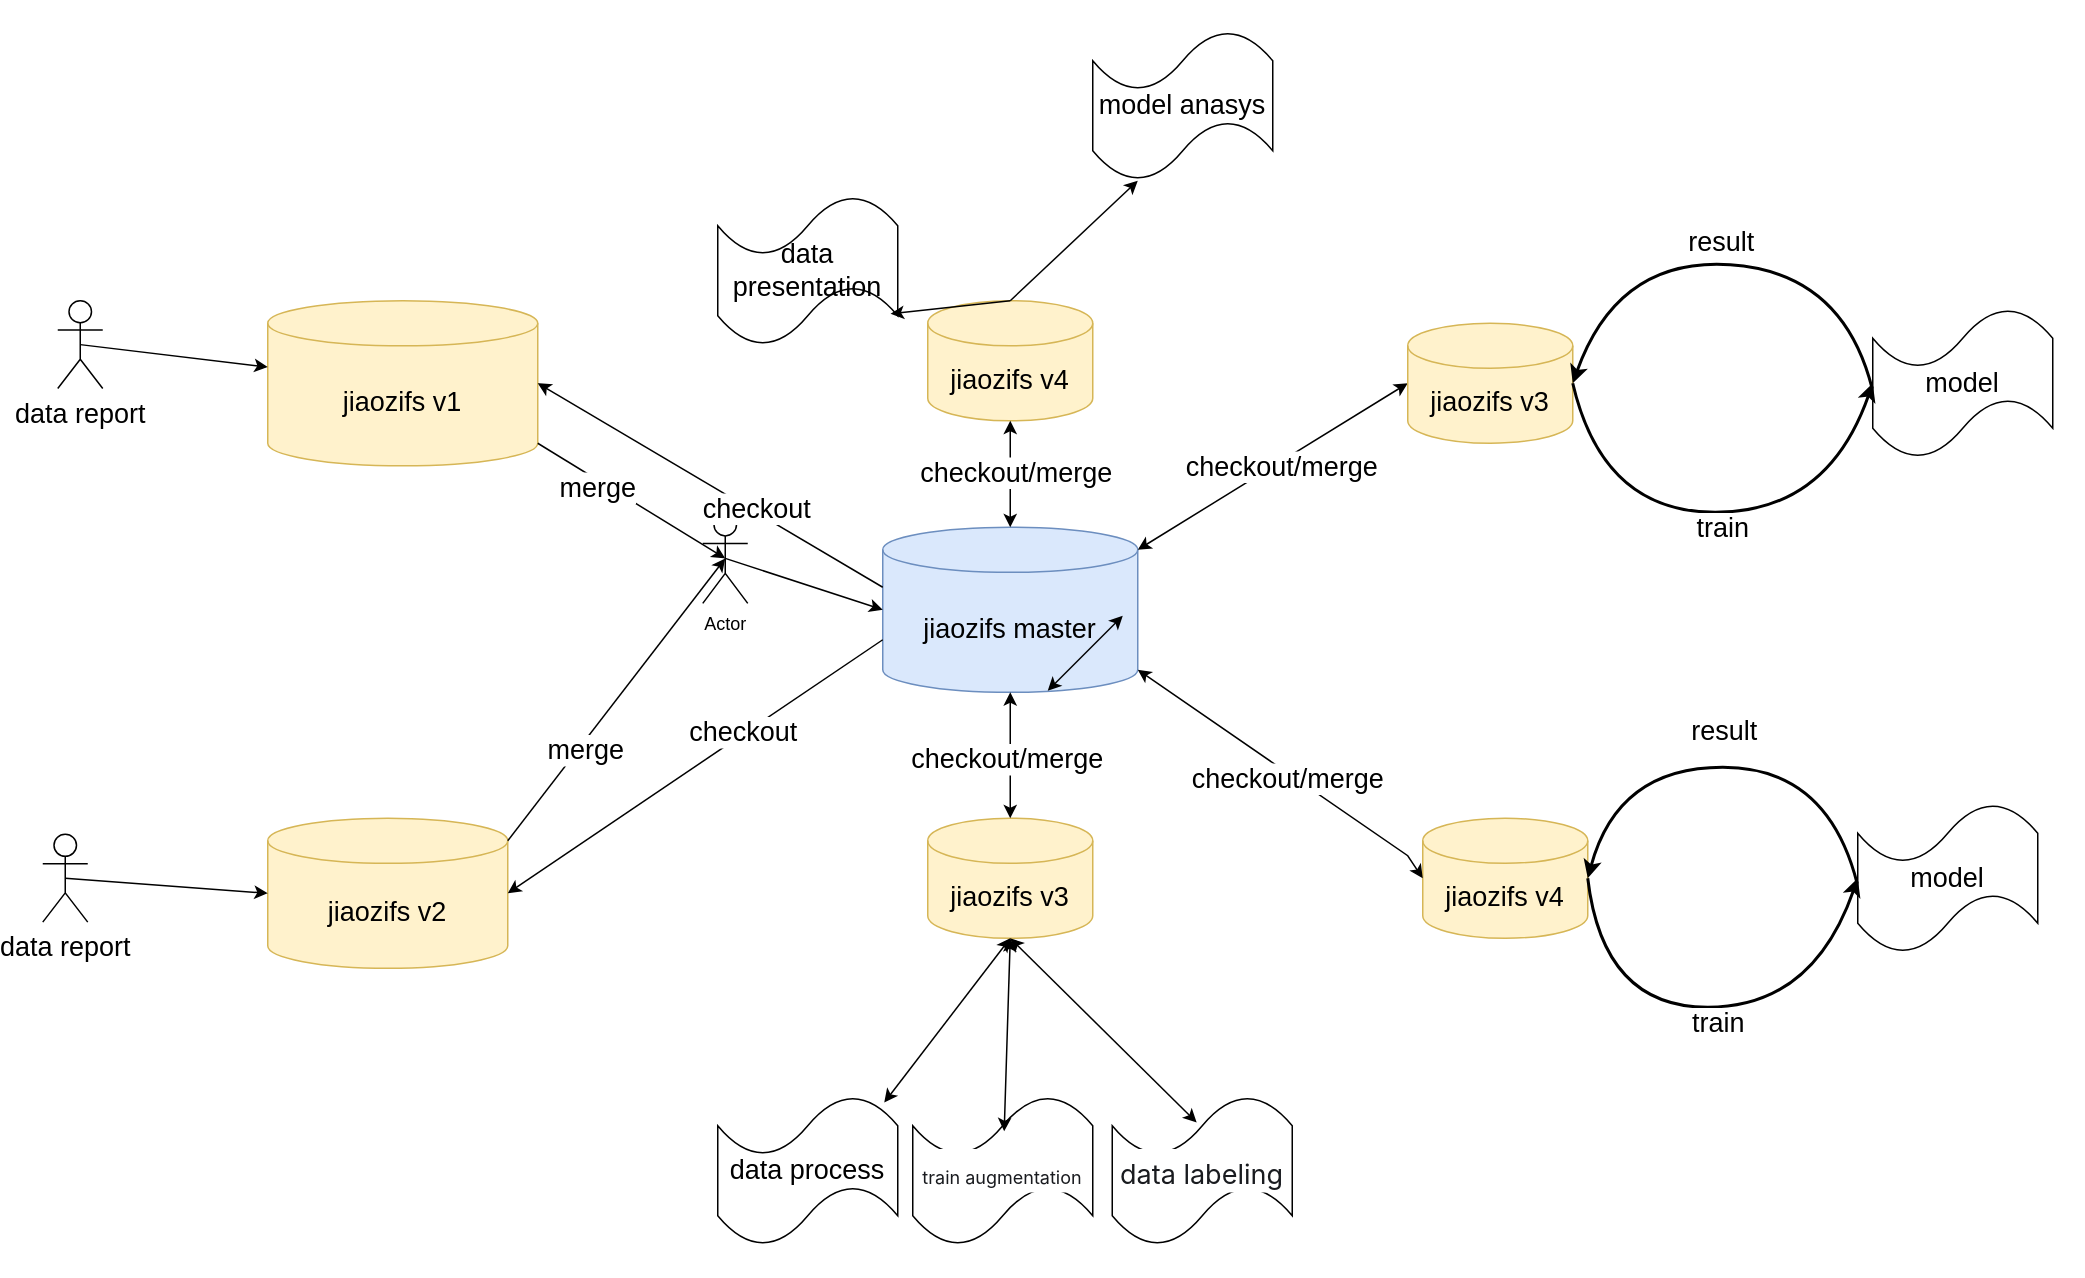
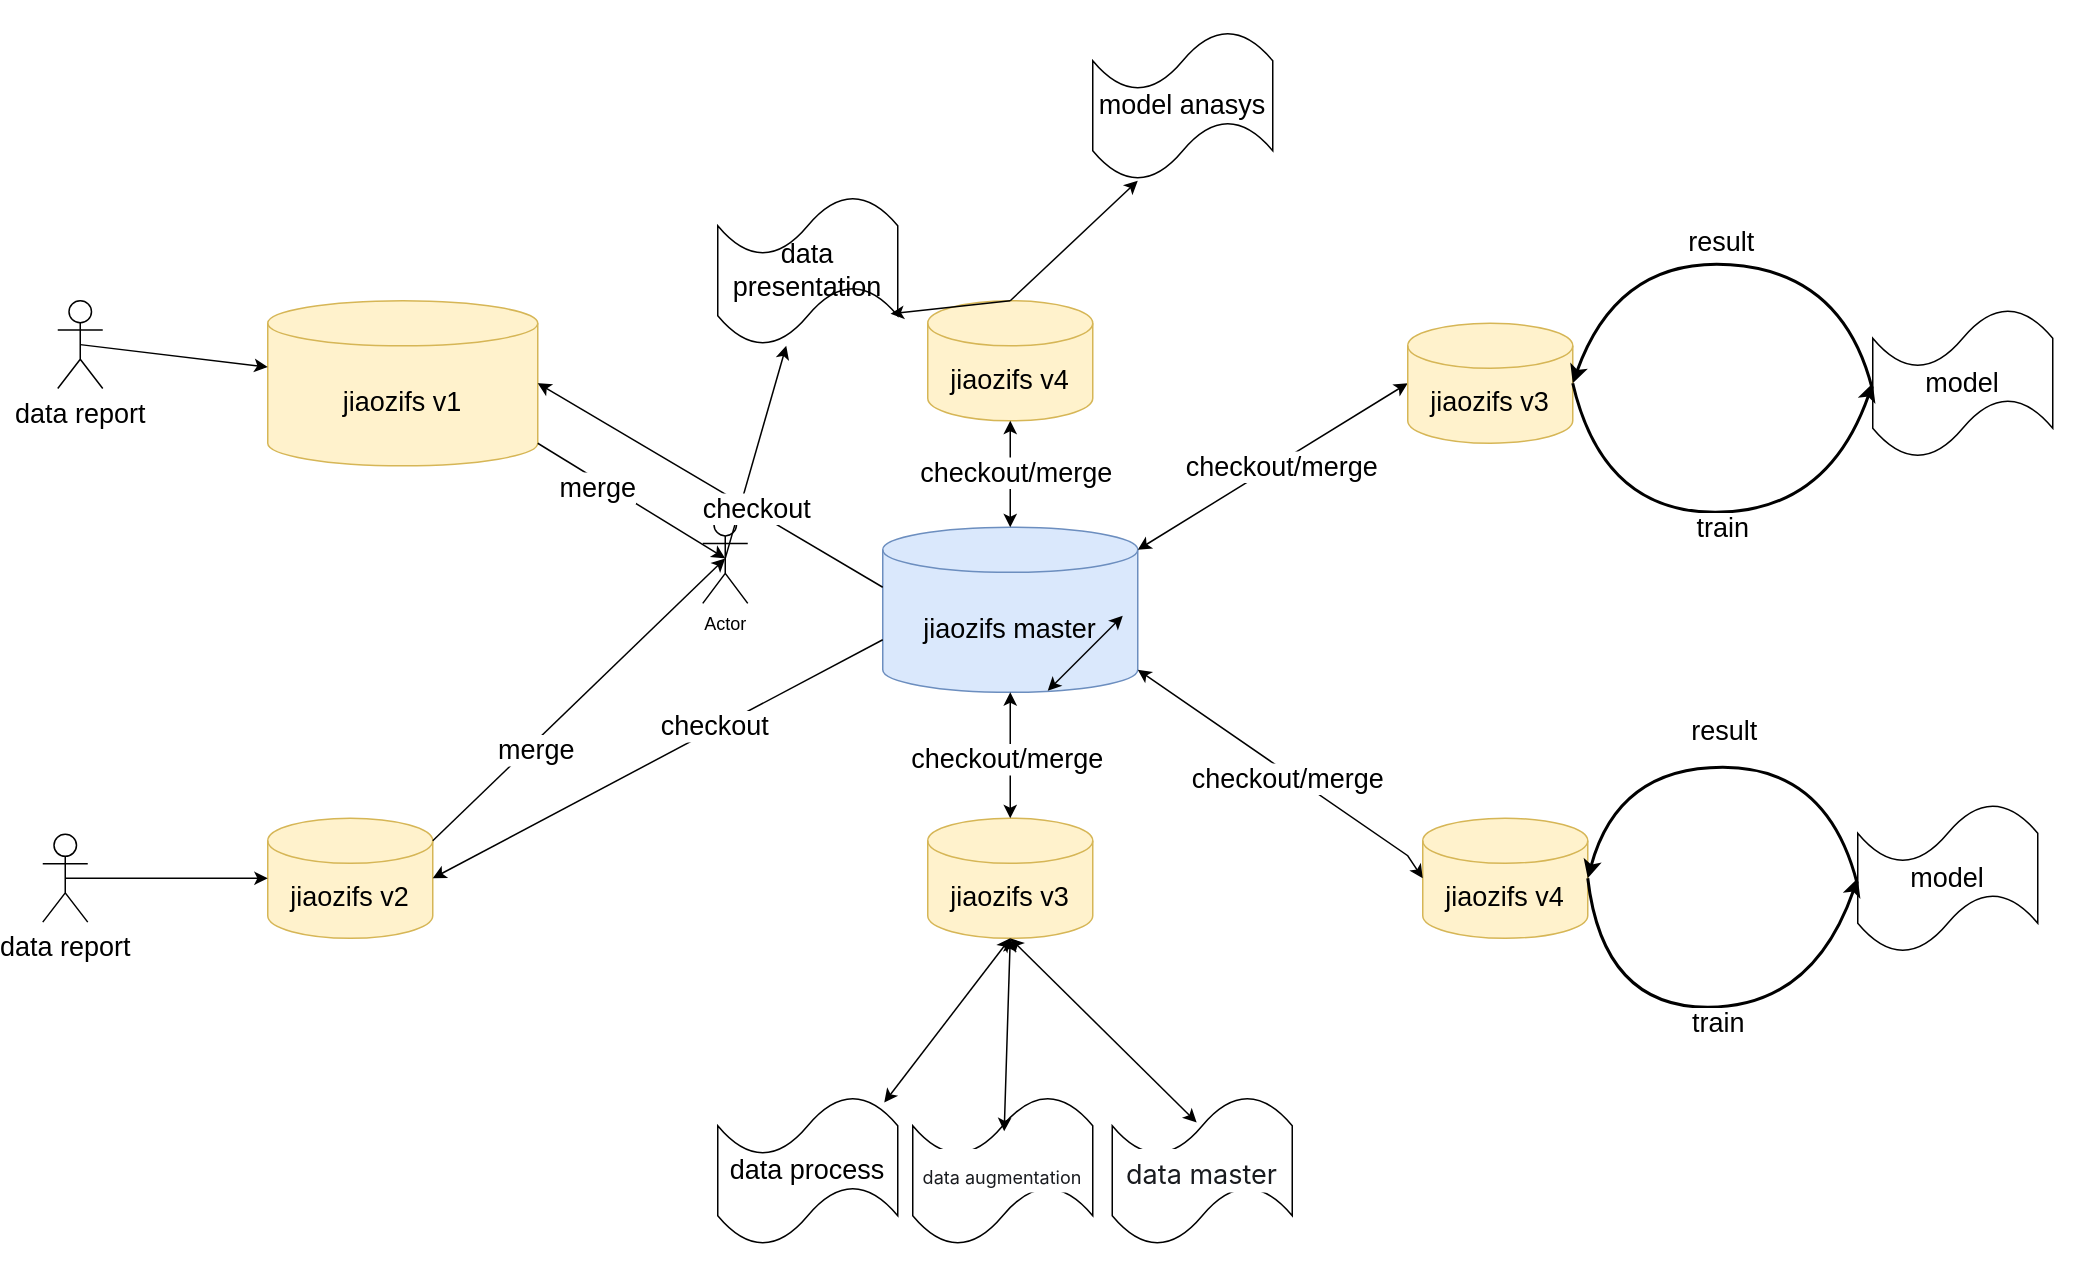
(800, 583) -> (764, 424)
(388, 893) -> (350, 878)
(1003, 1171) -> (1003, 1171)
(1202, 1171) -> (1202, 1171)
